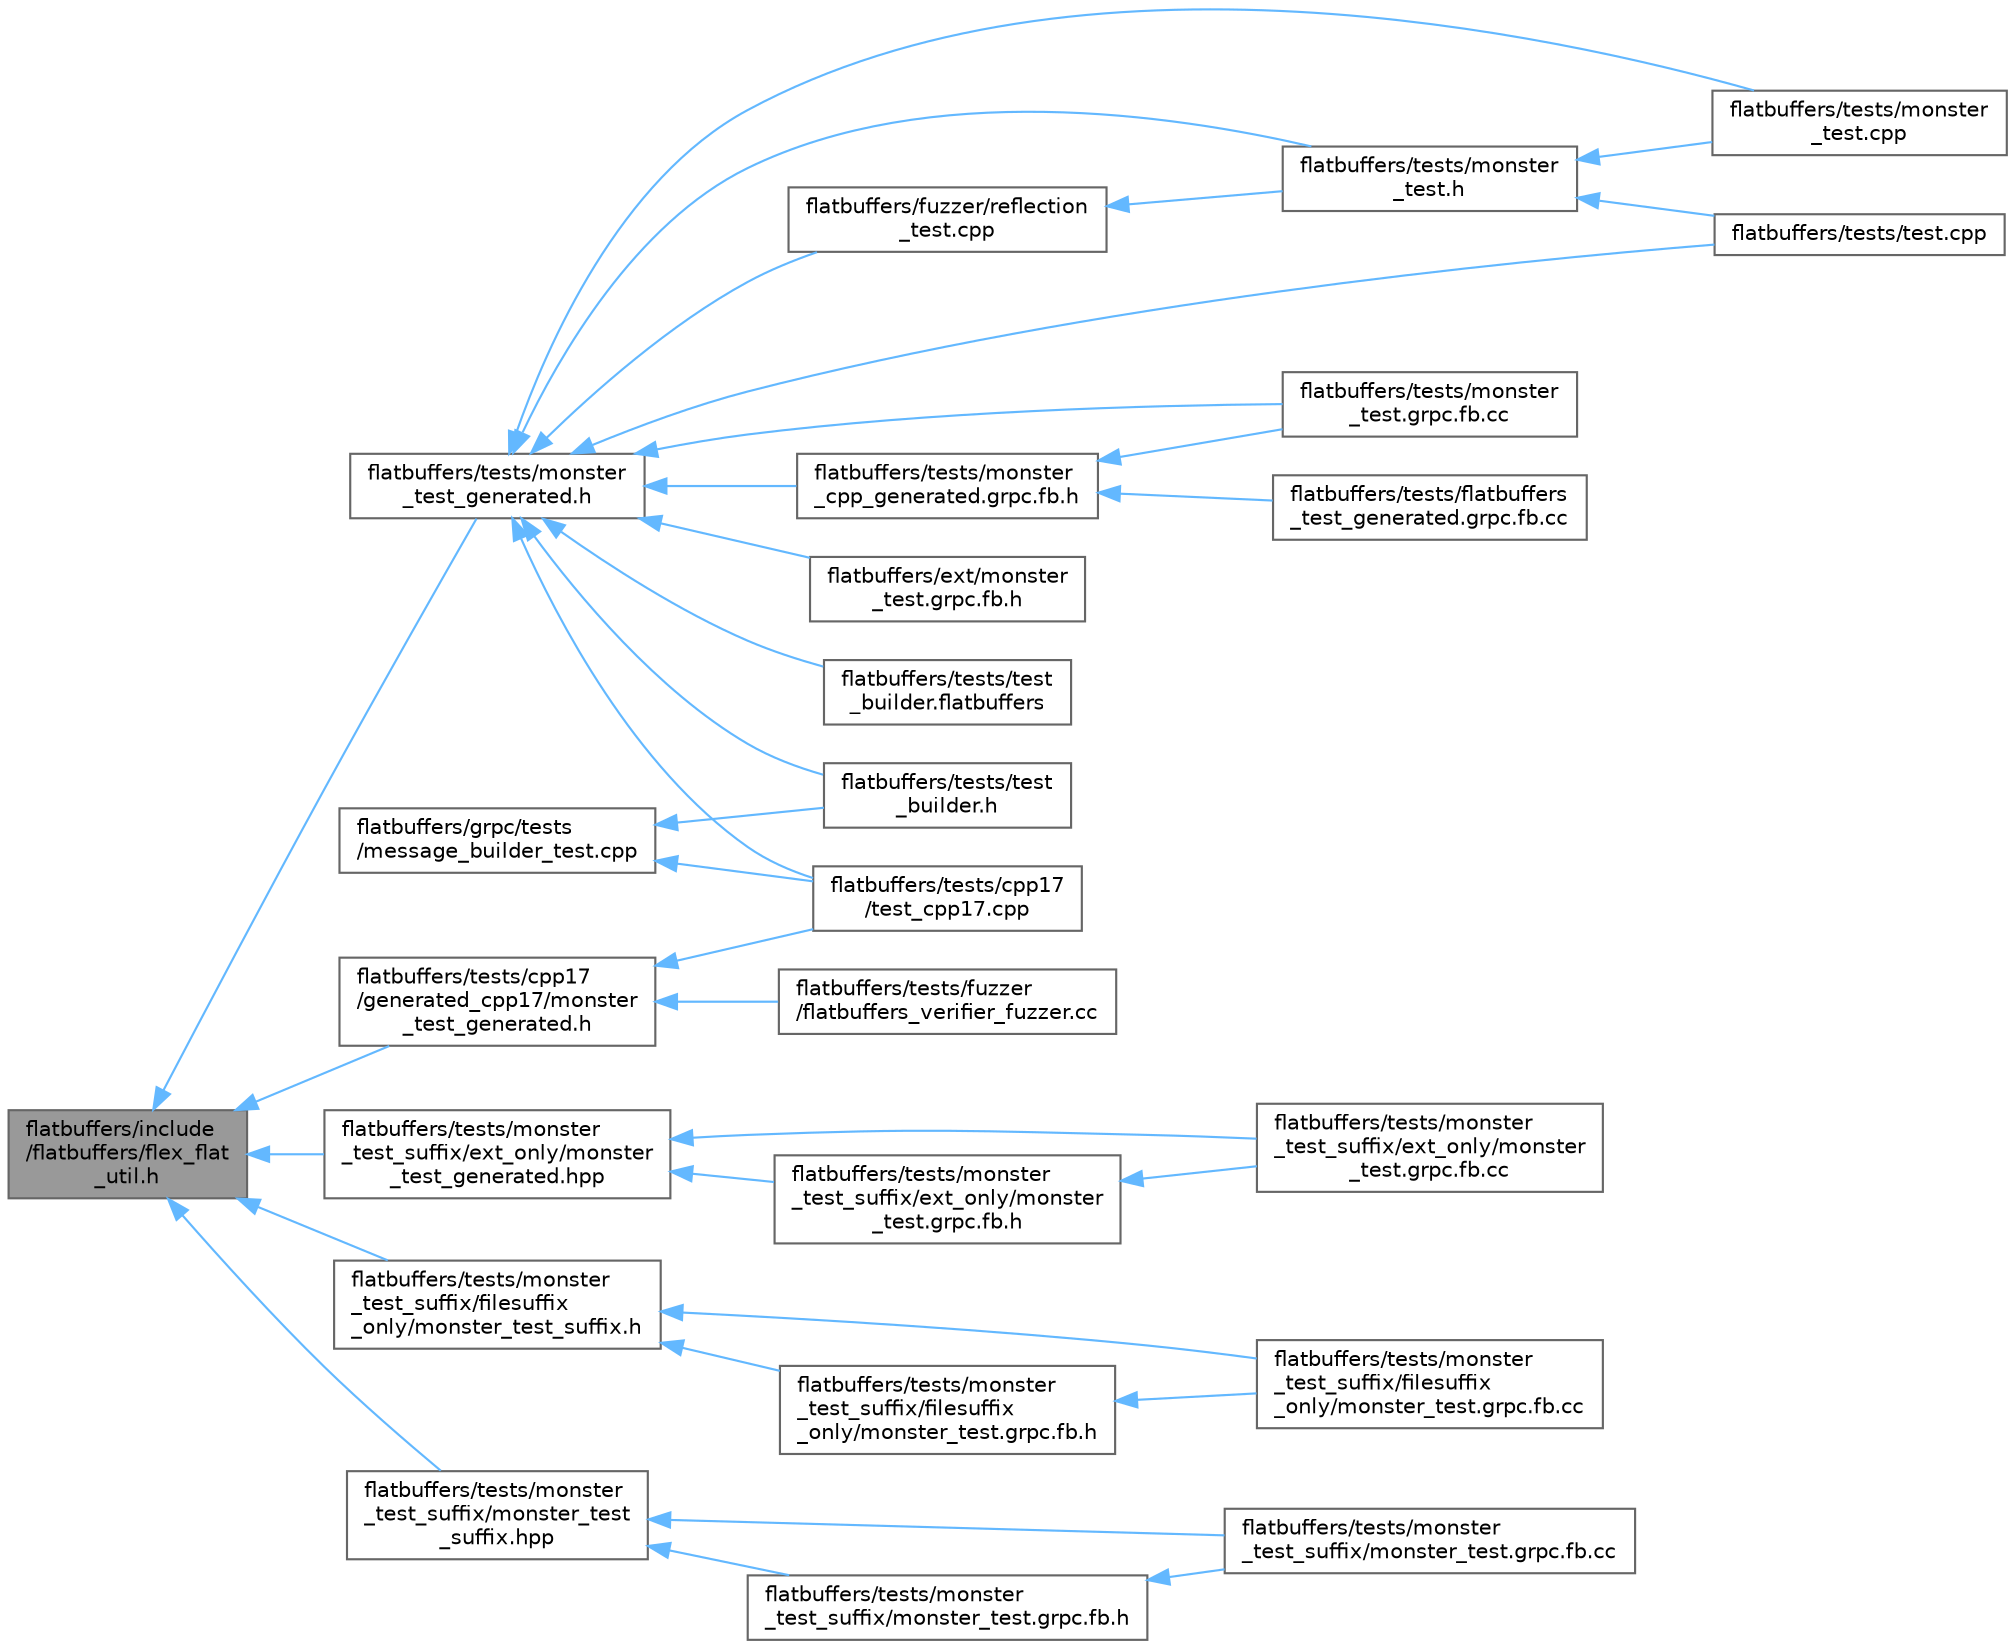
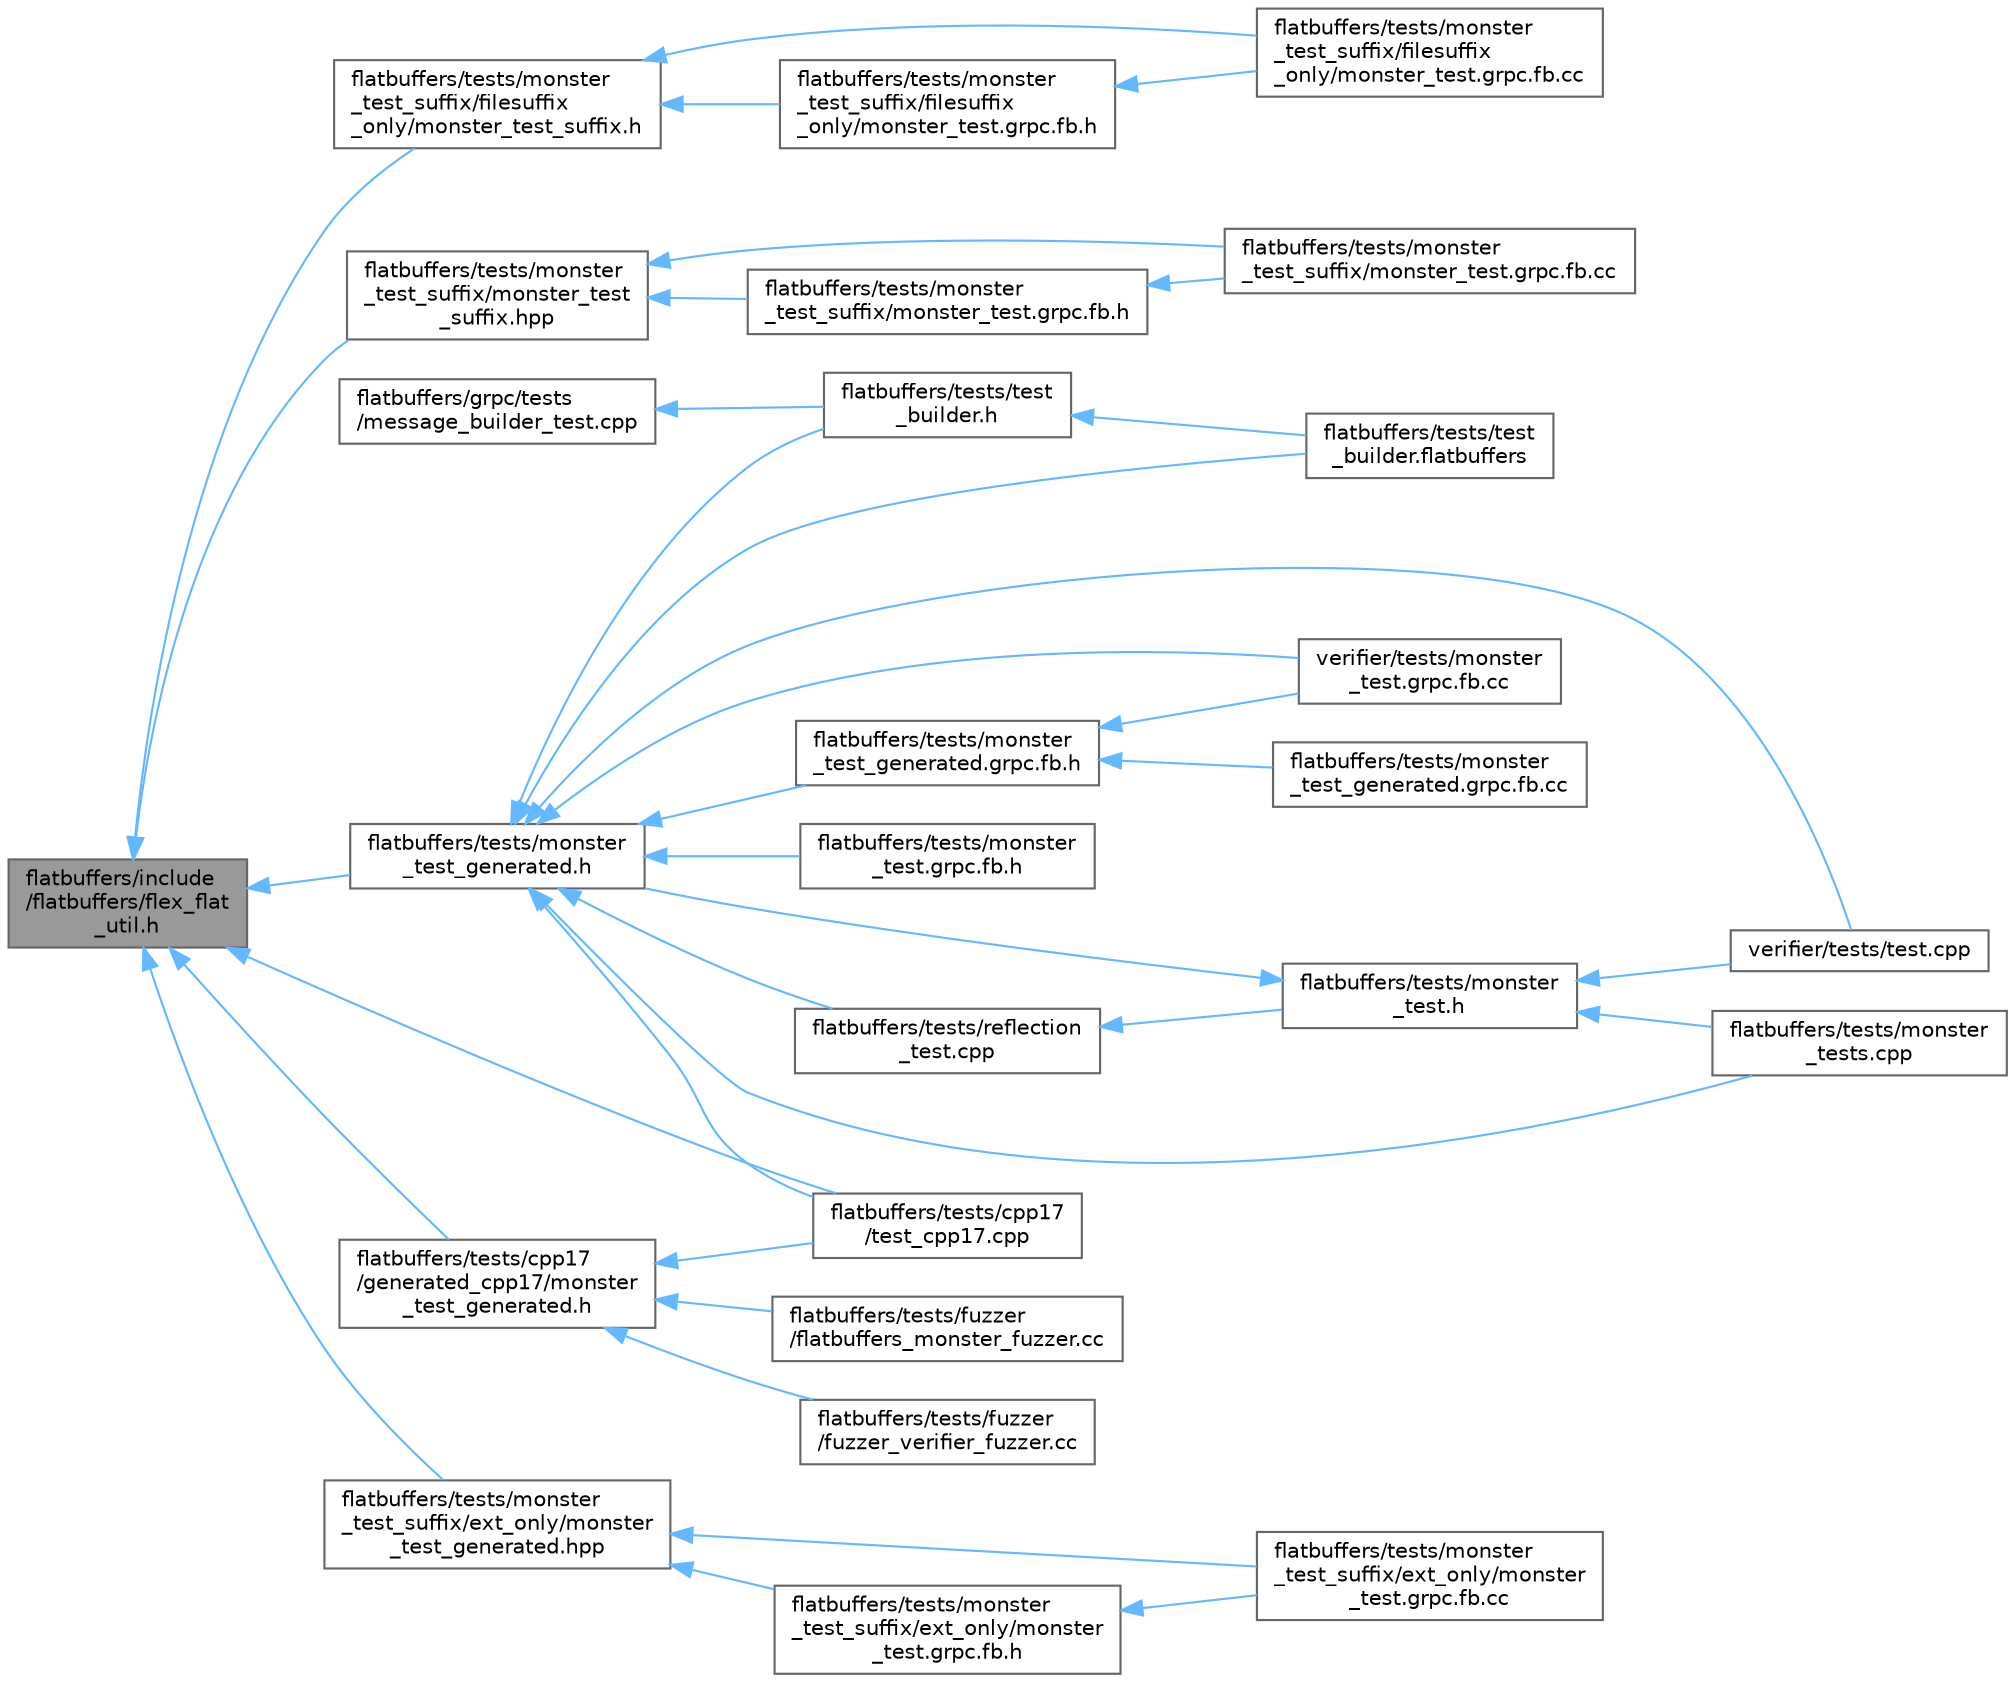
(1860, 123) -> (1860, 1043)
(852, 132) -> (952, 939)
(948, 220) -> (948, 1041)
(1860, 235) -> (1860, 951)
(1430, 404) -> (1430, 671)
none -> (1200, 426)
(948, 486) -> (948, 753)
(1430, 508) -> (1430, 775)
(948, 589) -> (948, 856)
(745, 873) -> (539, 1082)
(948, 1002) -> (948, 1432)
none -> (948, 1329)
